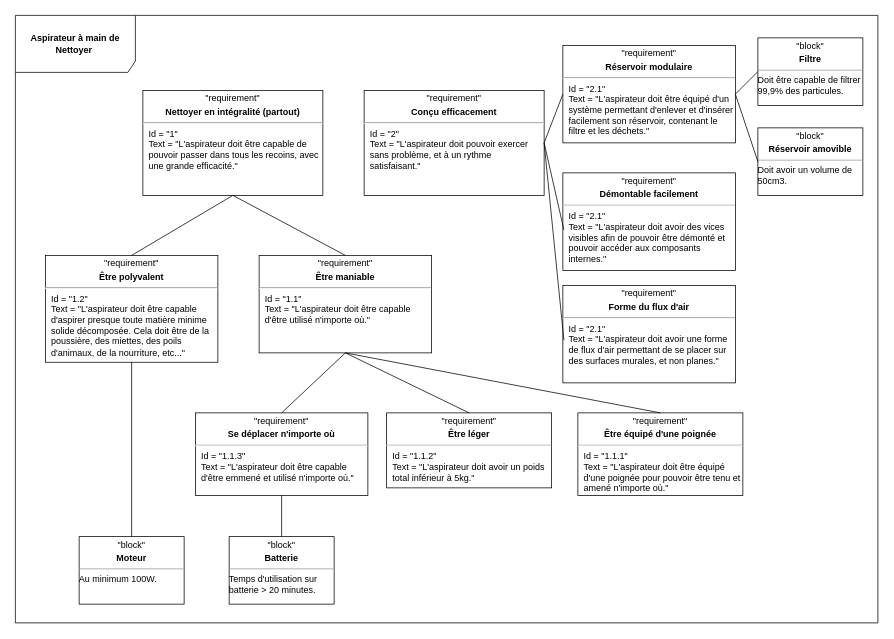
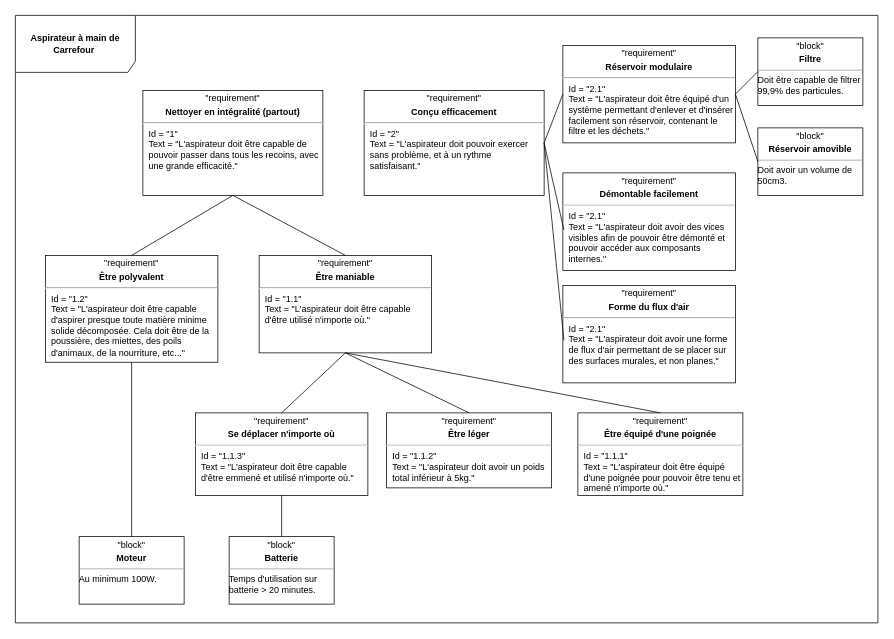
(75, 44) -> (75, 44)
